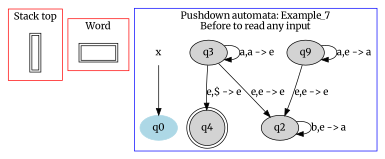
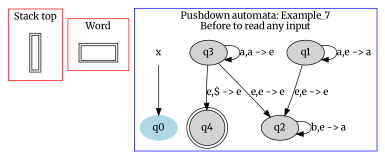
(306, 53) -> (306, 53)
